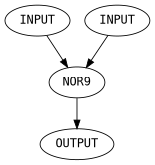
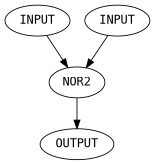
(77, 82) -> (77, 82)
